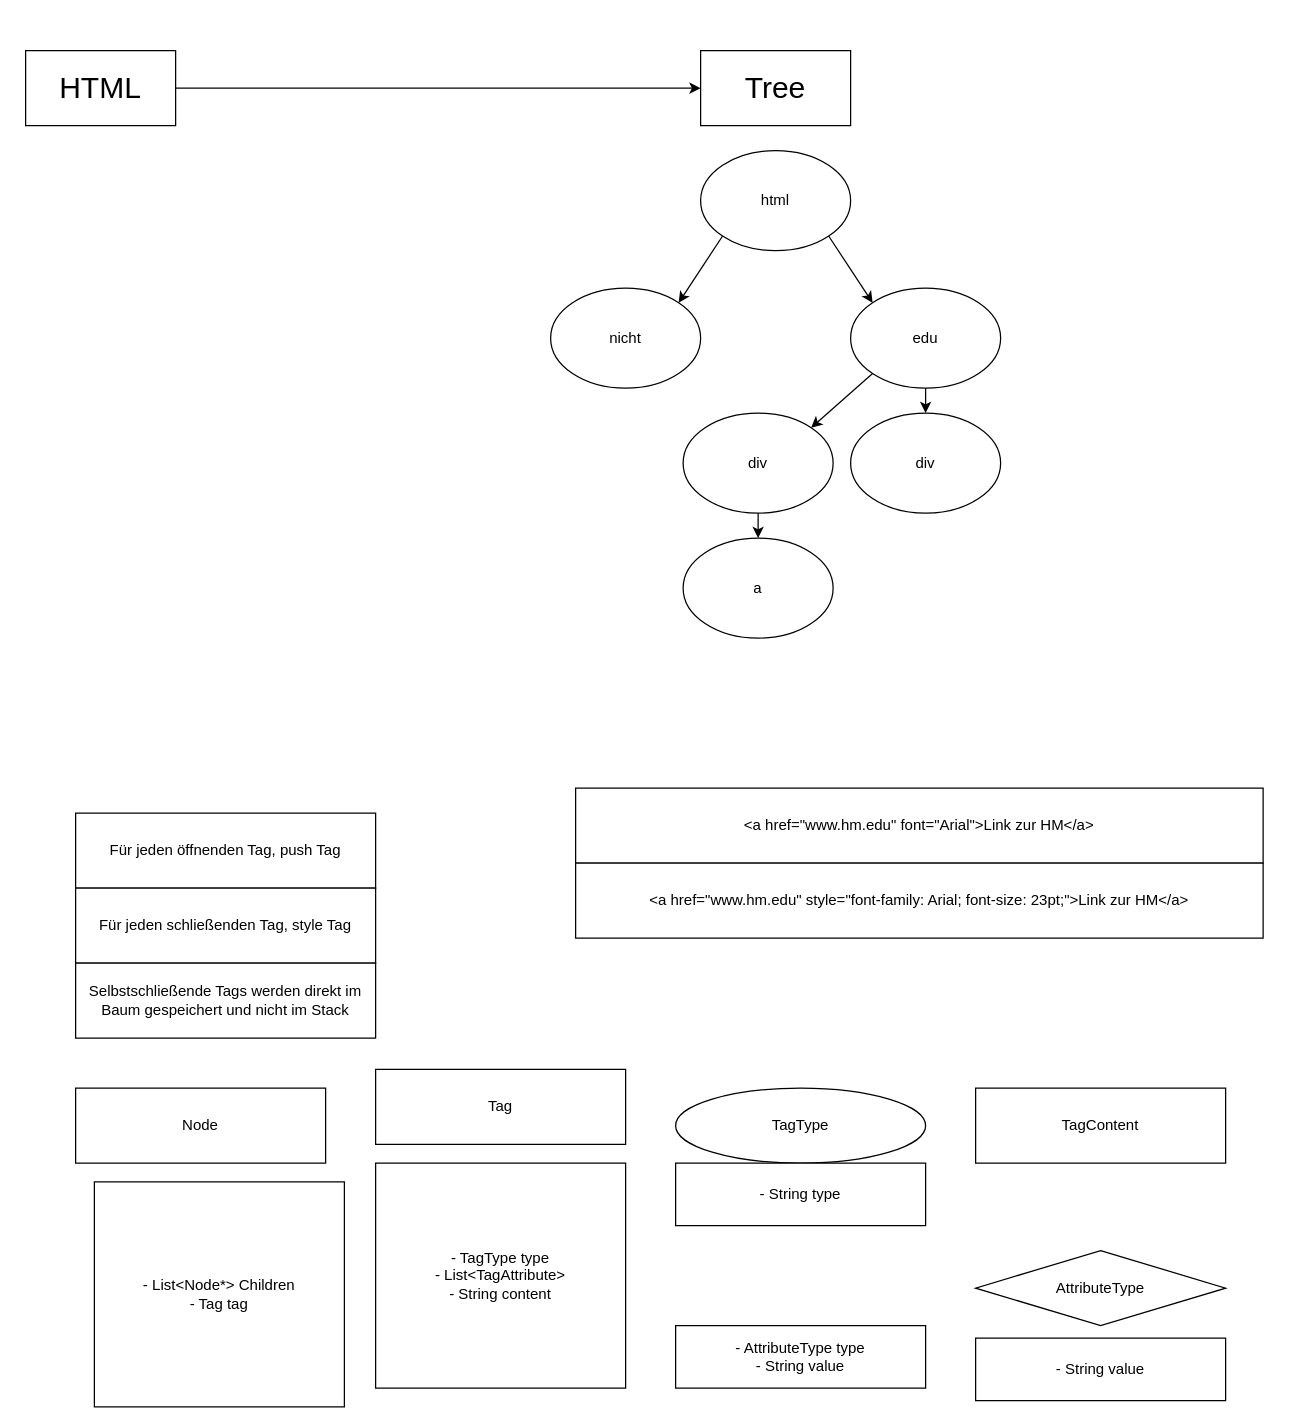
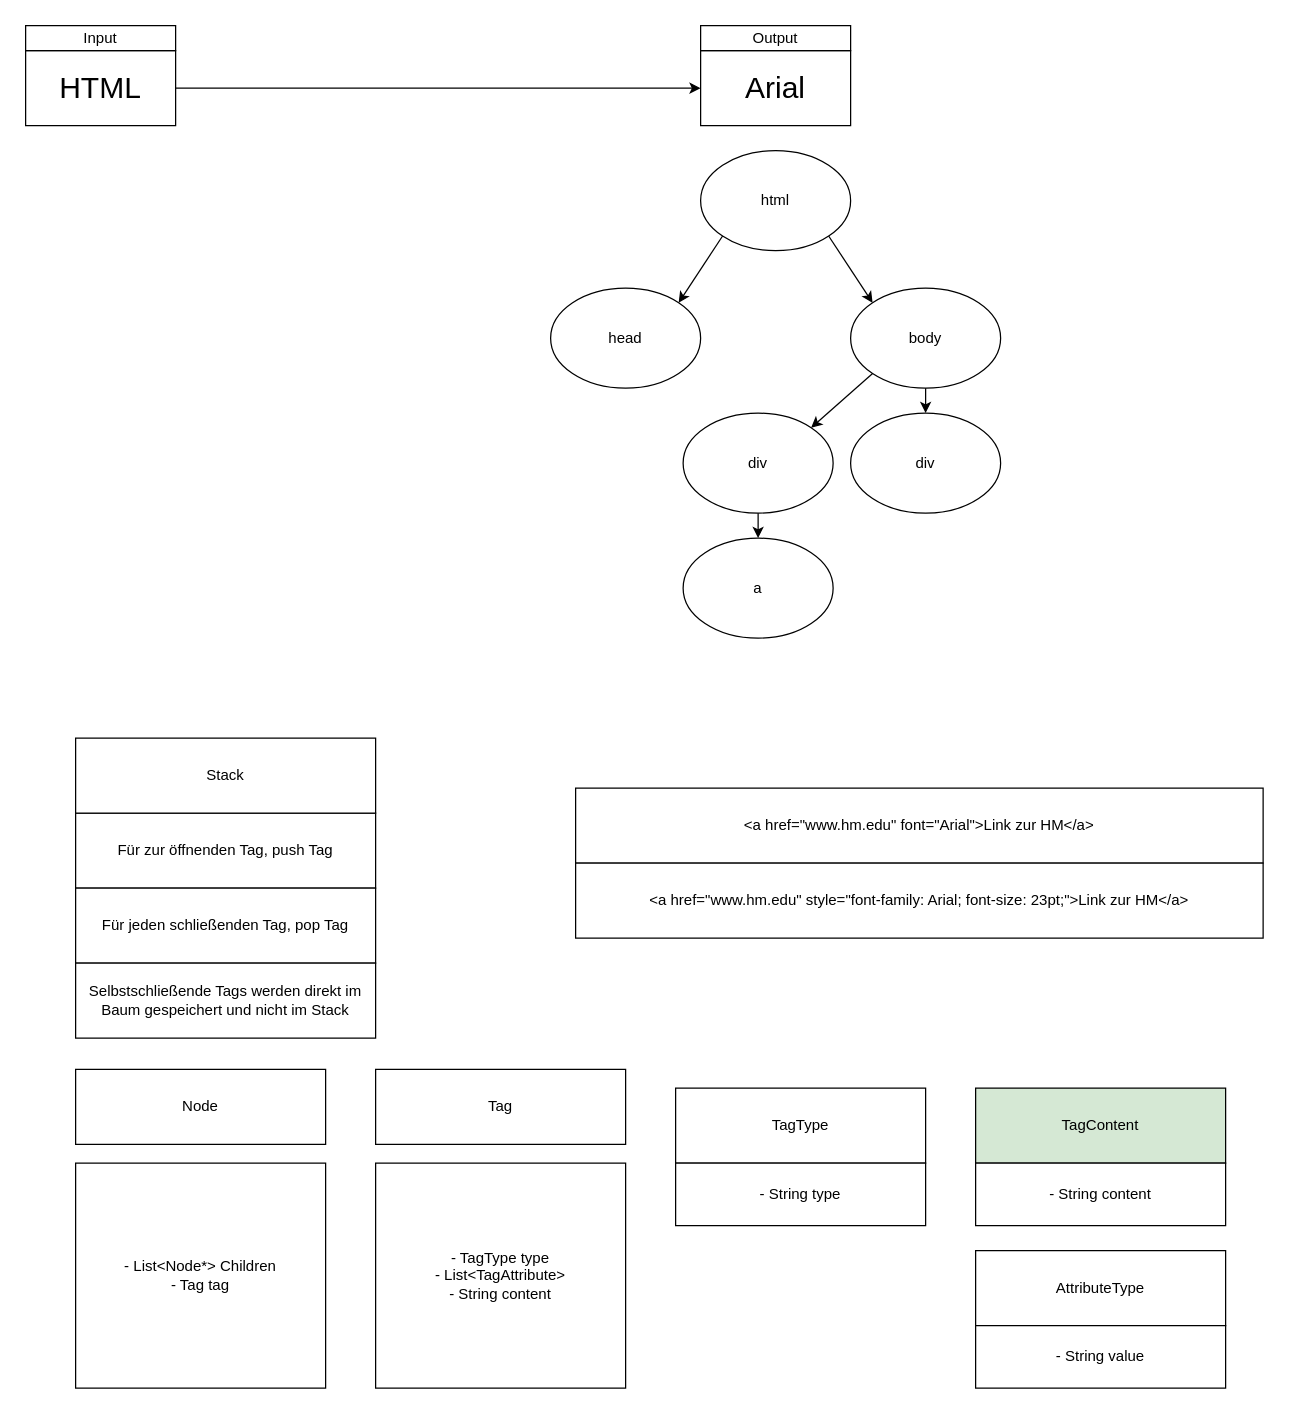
none -> (101, 38)
none -> (776, 38)
(776, 88) -> (776, 88)
(626, 338) -> (626, 338)
(926, 338) -> (926, 338)
none -> (226, 776)
(226, 851) -> (226, 851)
(226, 926) -> (226, 926)
(201, 1126) -> (201, 1107)
(801, 1126) -> (801, 1126)
(1101, 1126) -> (1101, 1126)
none -> (1101, 1194)
(1101, 1288) -> (1101, 1288)
(219, 1294) -> (201, 1276)
(801, 1357) -> none
(1101, 1369) -> (1101, 1357)
